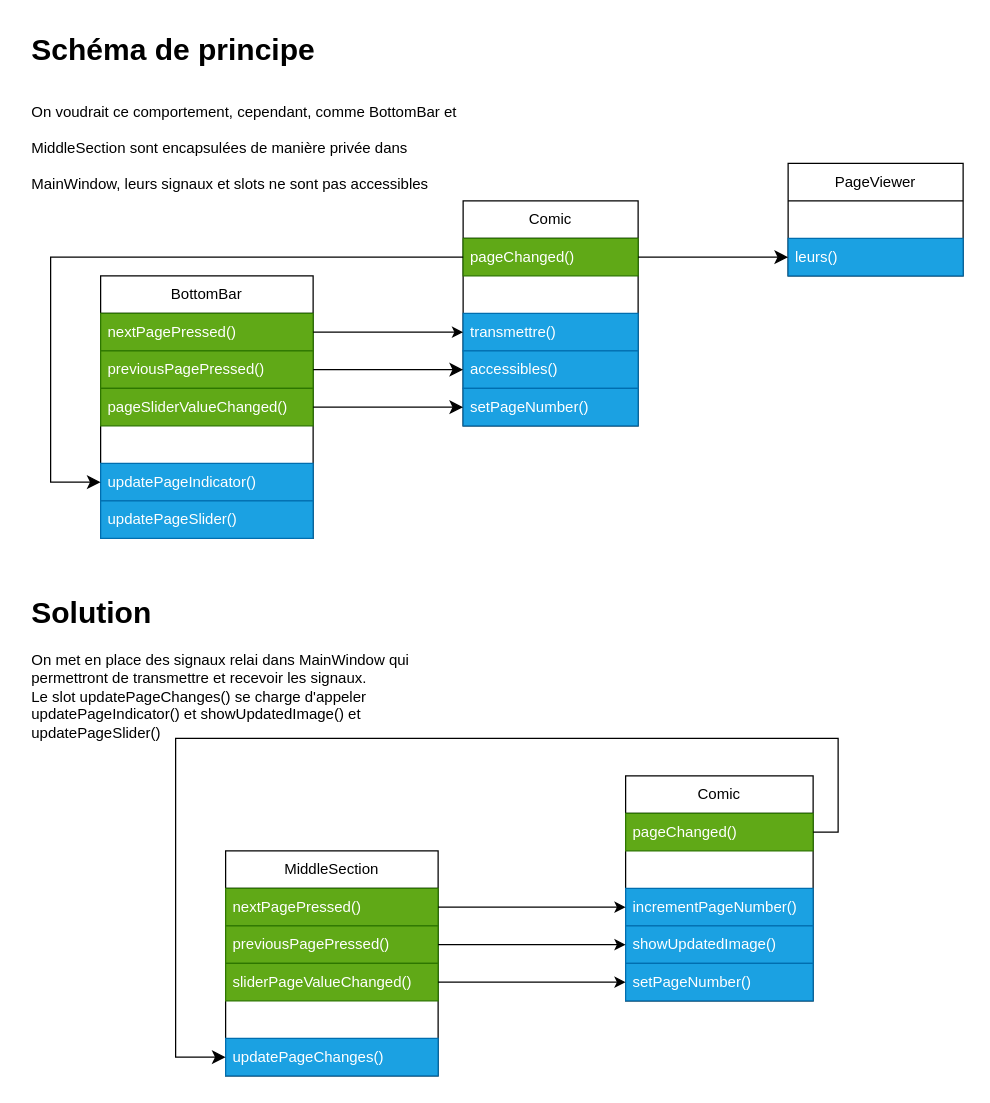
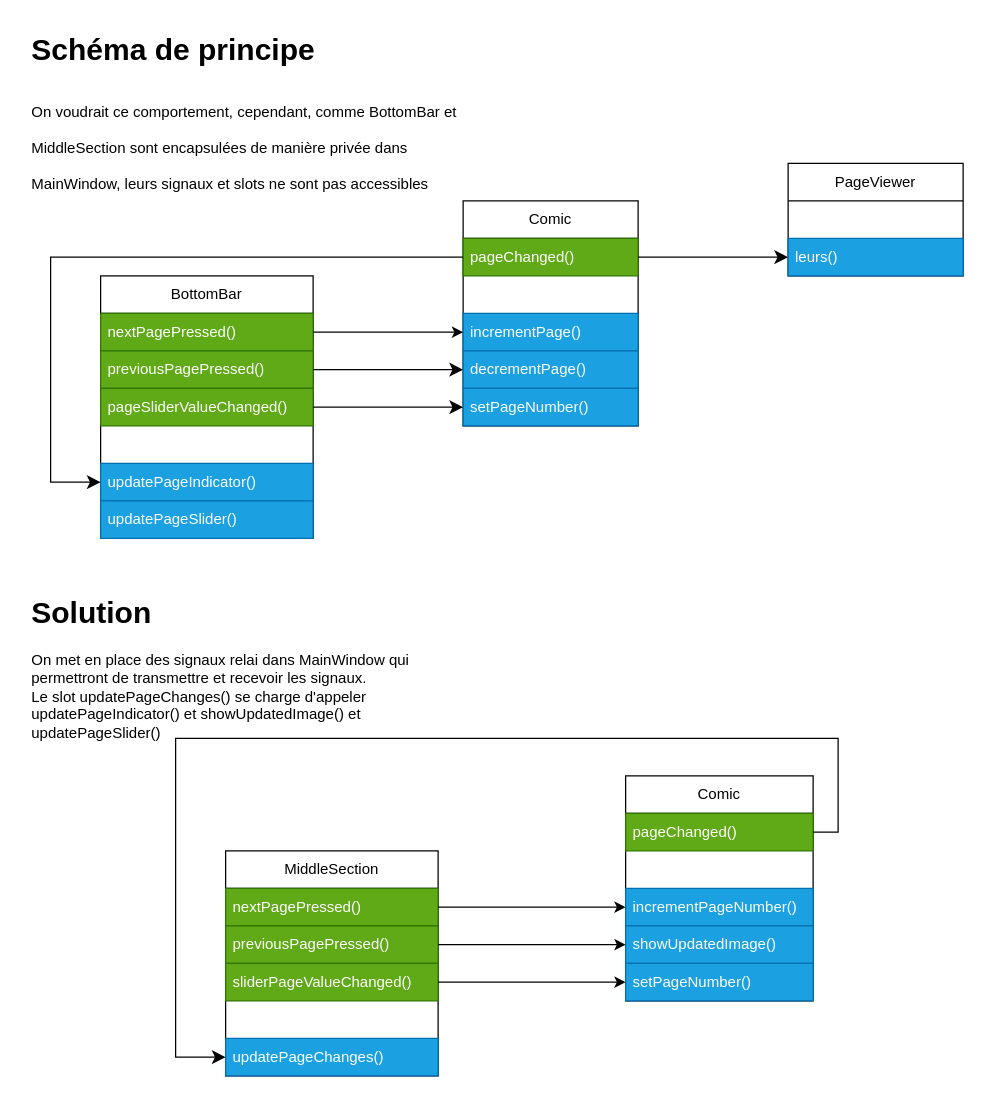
(525, 332) -> (532, 332)
(521, 369) -> (534, 369)
